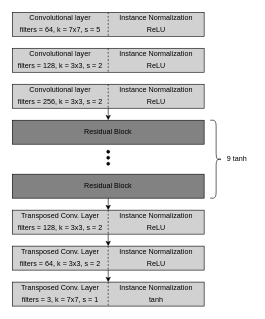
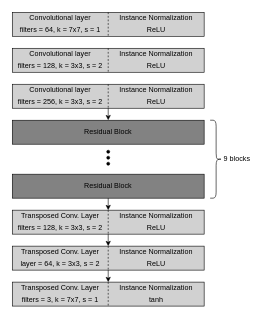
(60, 30) -> (60, 30)
(237, 159) -> (237, 159)
(60, 264) -> (60, 264)
